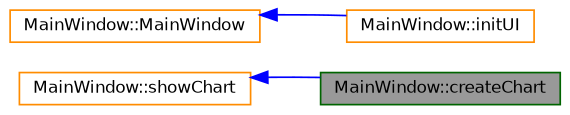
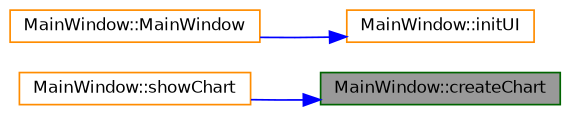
(312, 15) -> (295, 38)
(294, 77) -> (277, 100)
